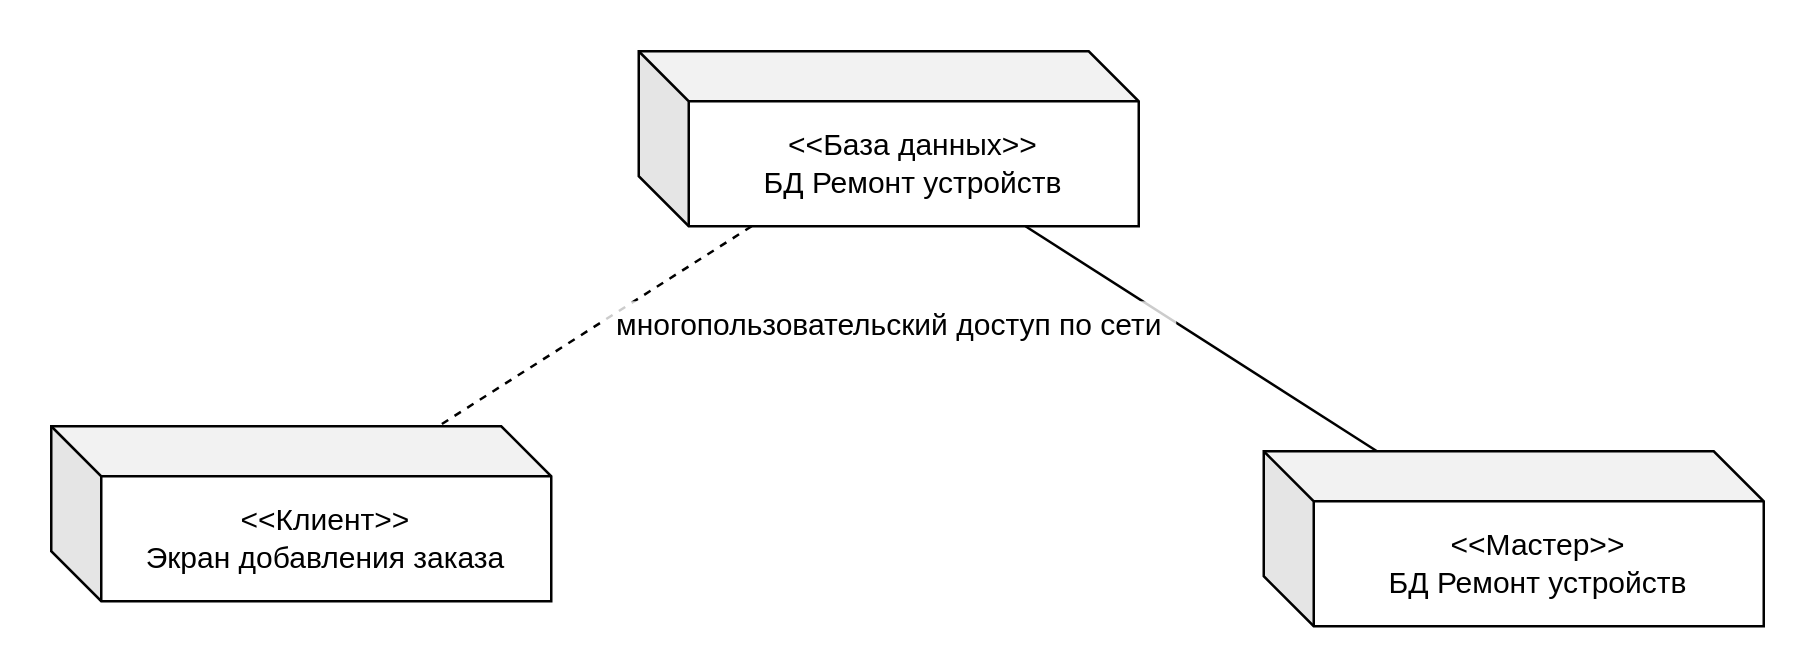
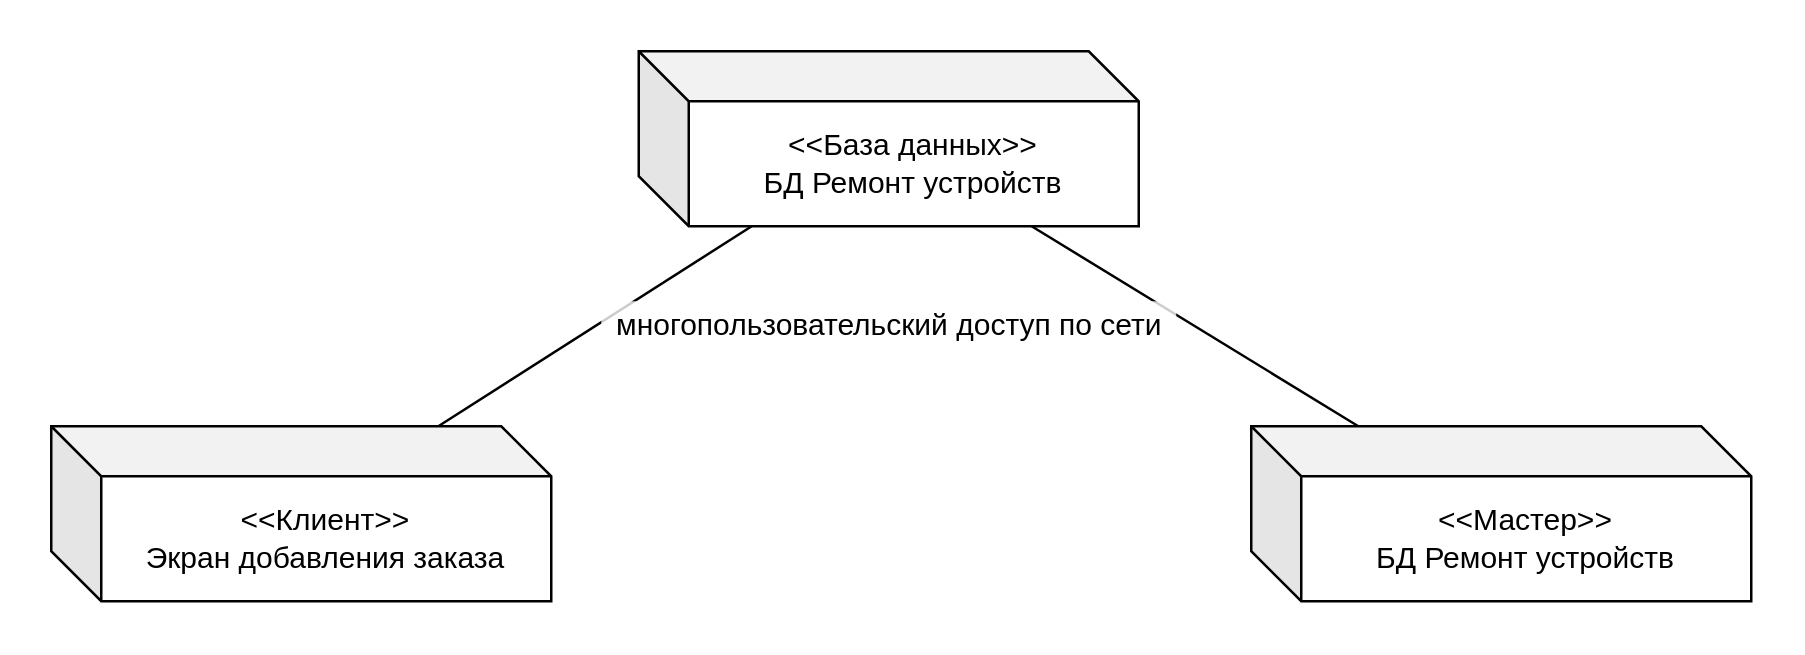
(519, 374) -> (519, 374)
(1514, 539) -> (1501, 514)
